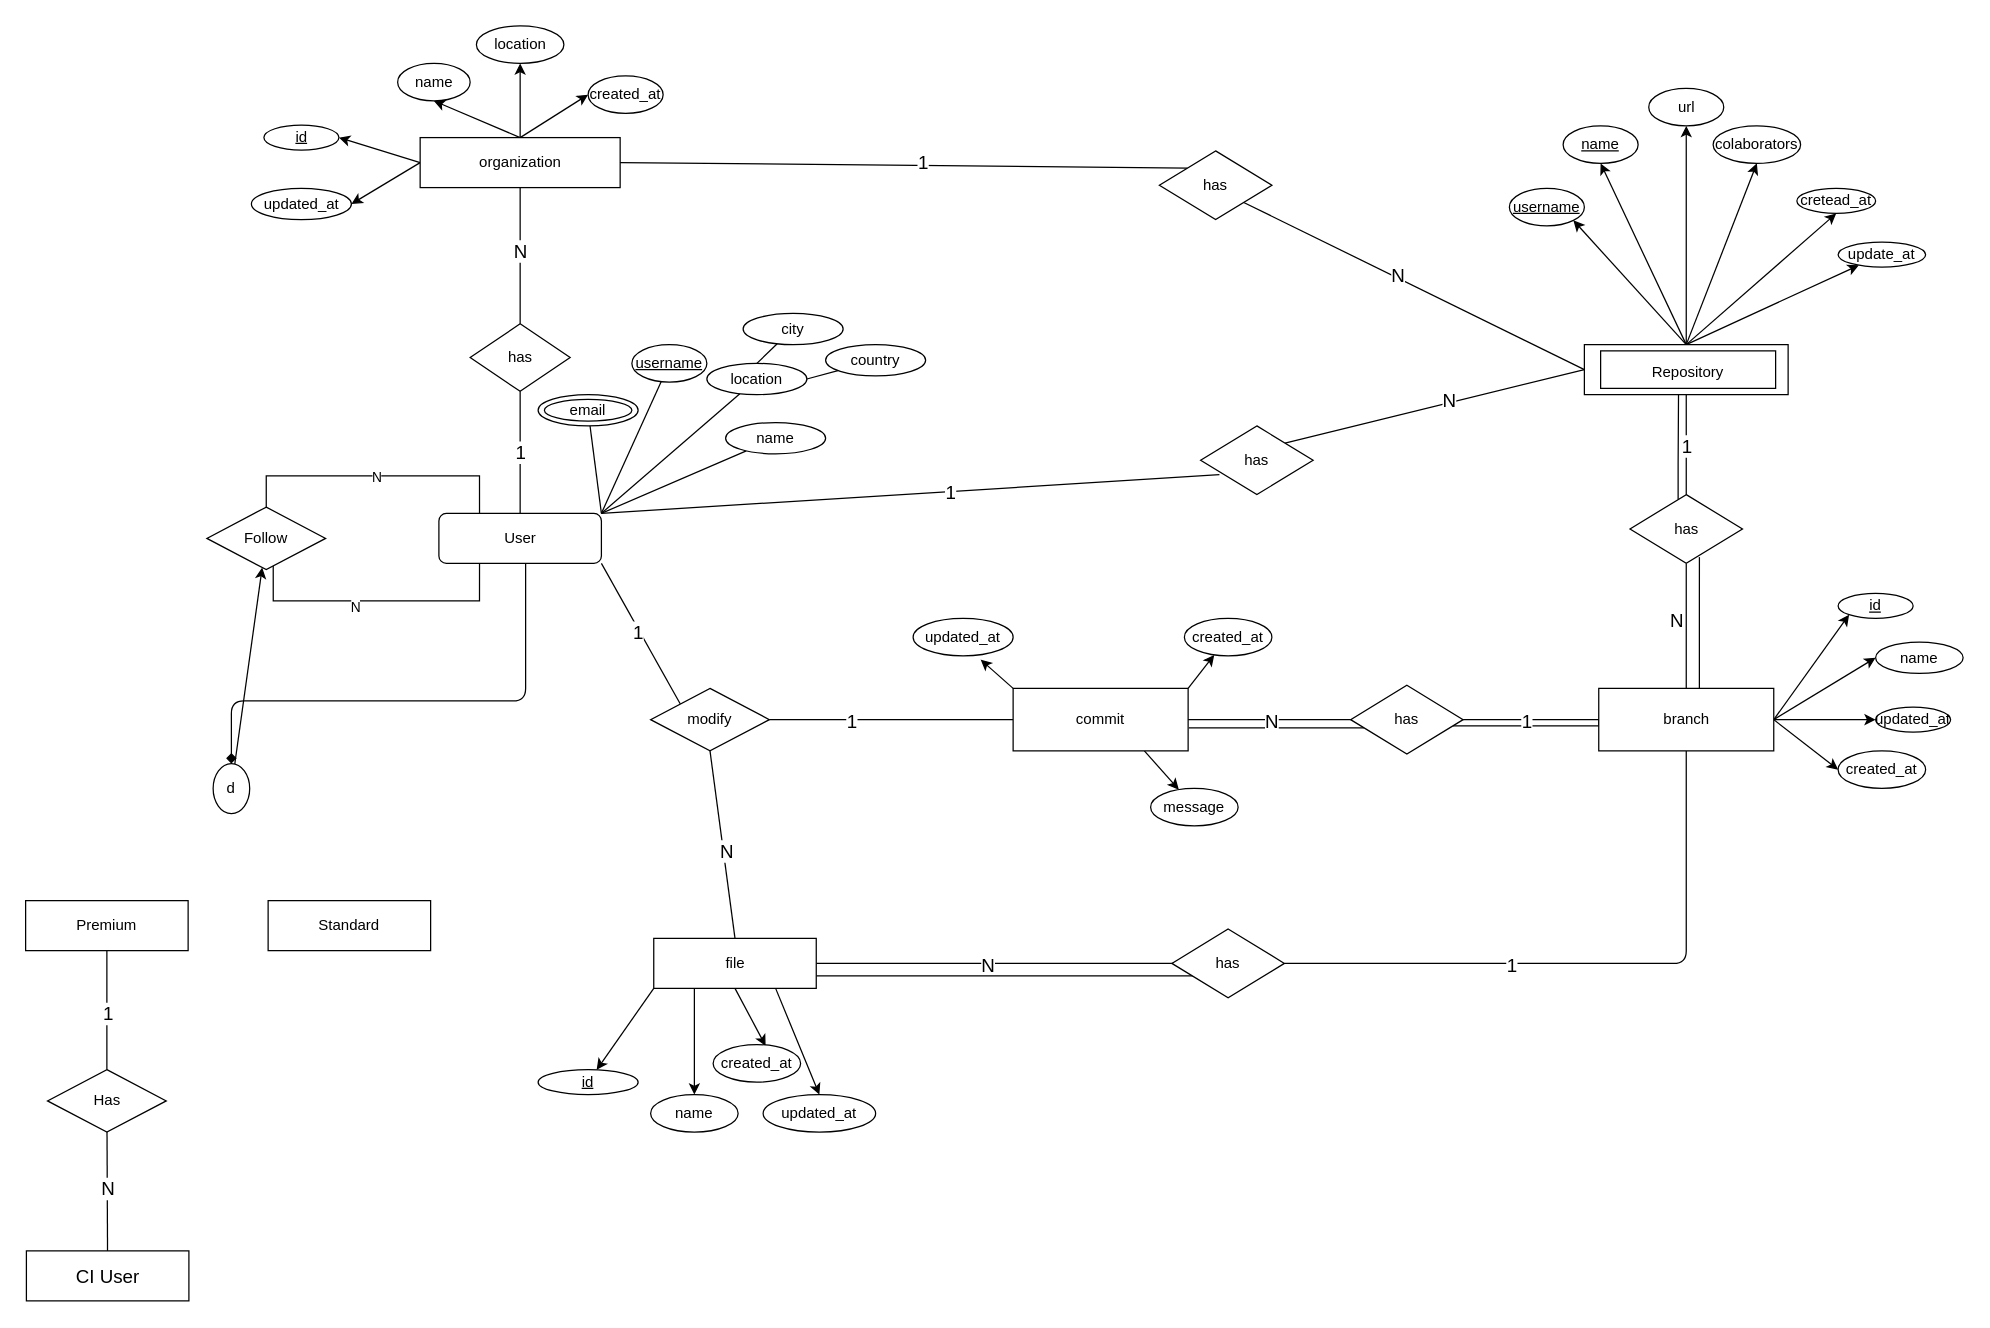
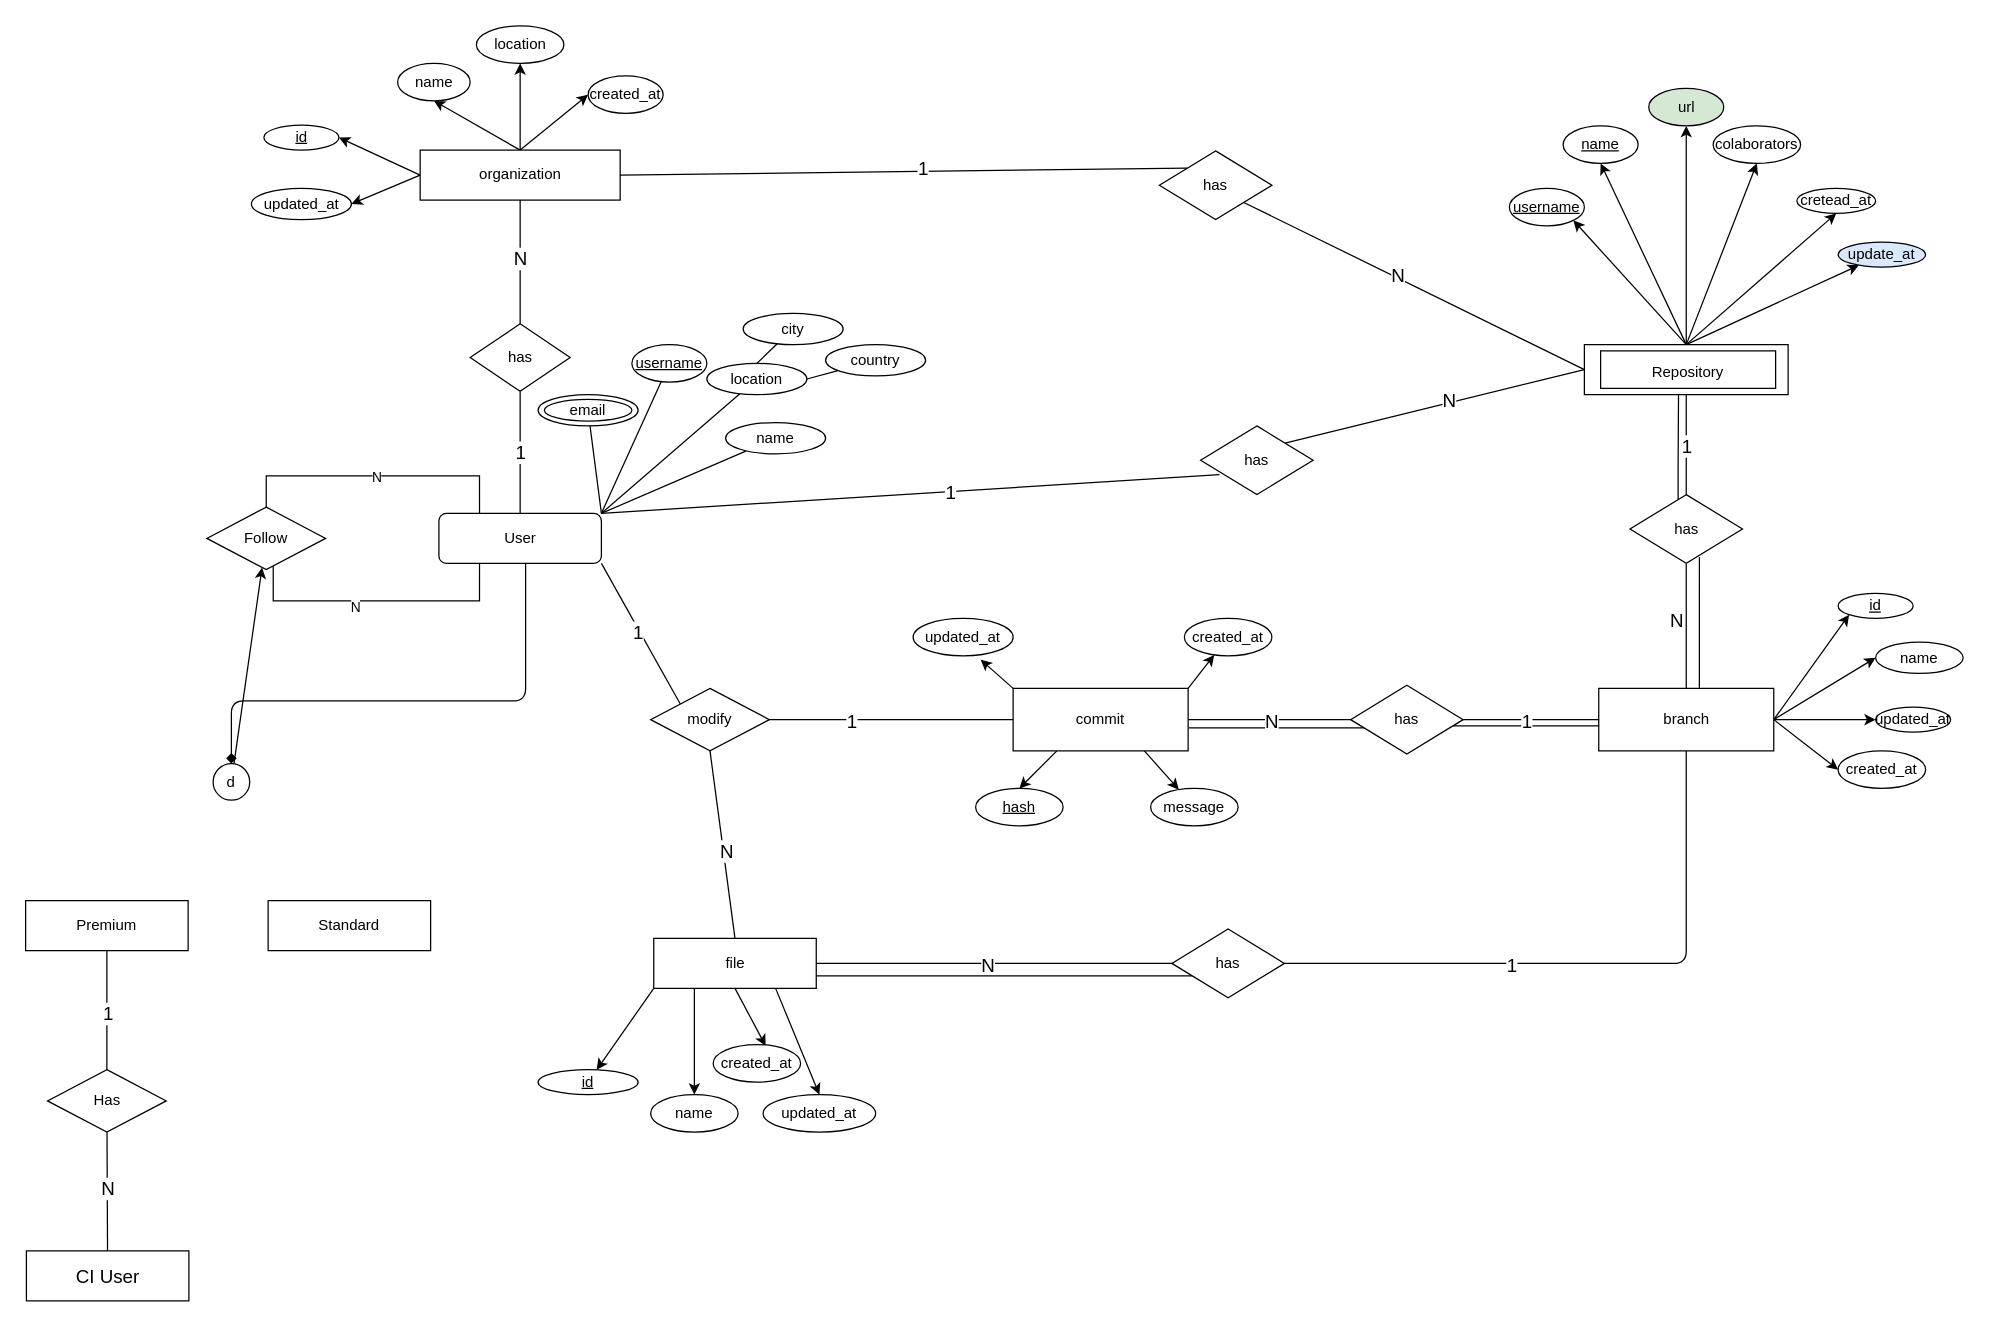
(1686, 107) -> (1686, 107)
(520, 162) -> (520, 175)
(1882, 254) -> (1882, 254)
none -> (1041, 766)
(231, 788) -> (231, 782)
none -> (1019, 807)
